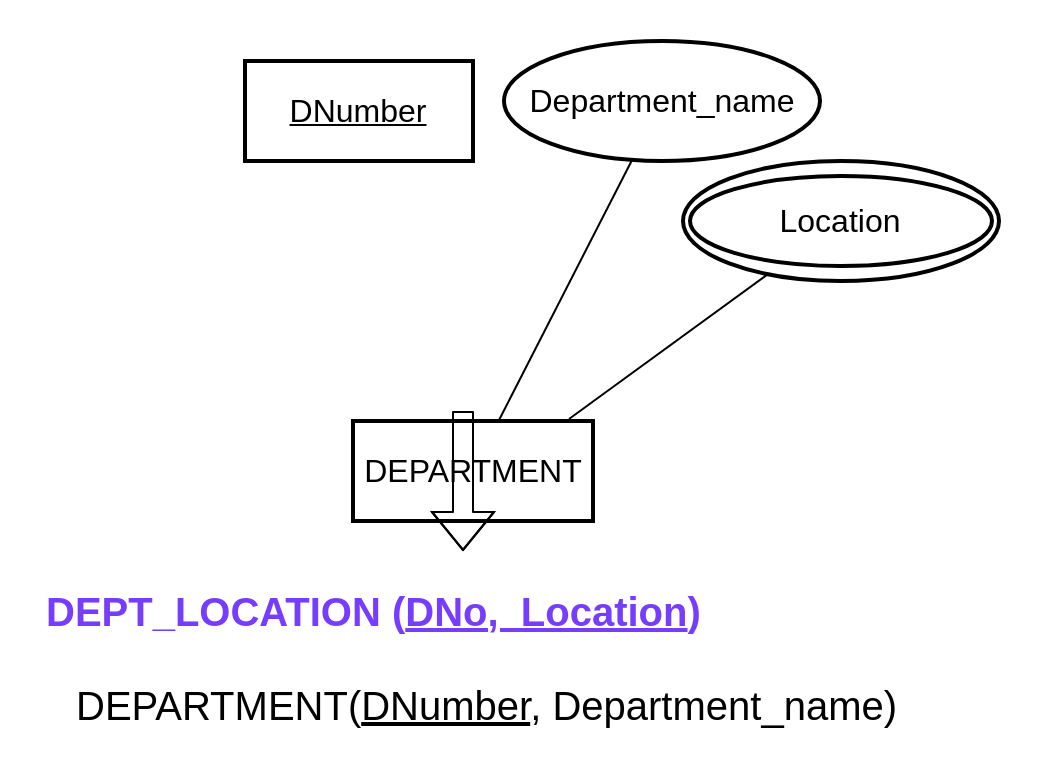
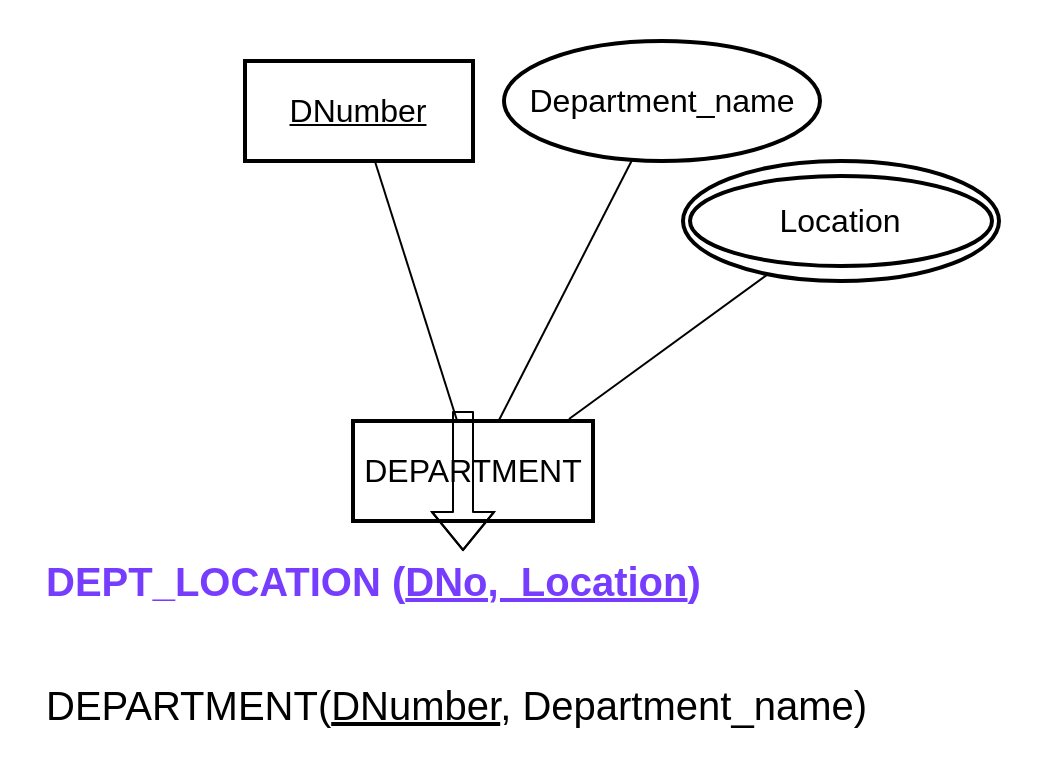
none -> (414, 285)
(504, 611) -> (504, 581)
(544, 704) -> (514, 704)
